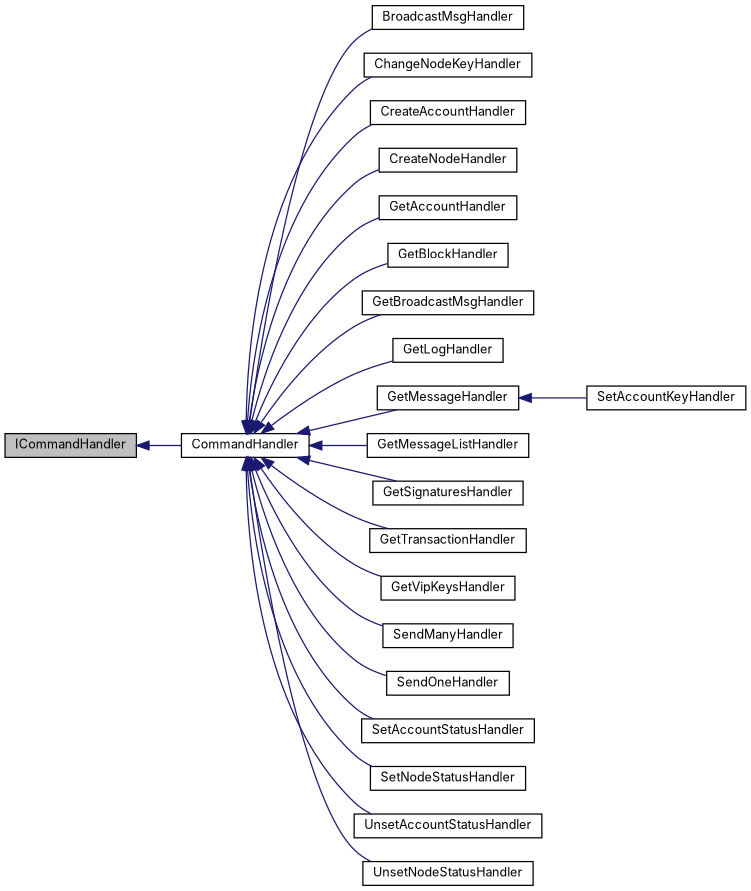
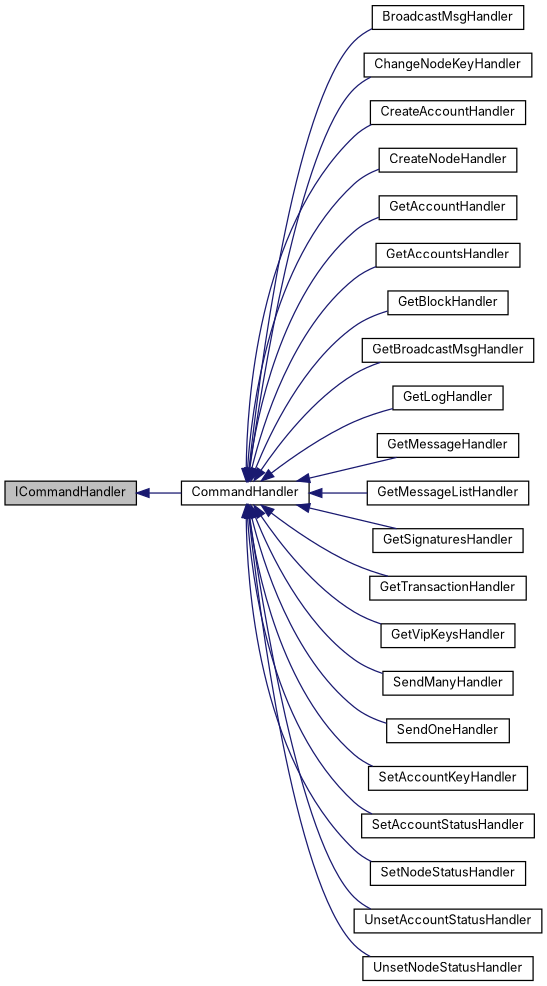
none -> (448, 255)
(559, 398) -> (287, 655)
